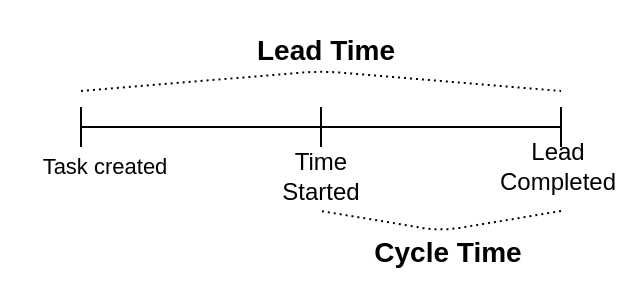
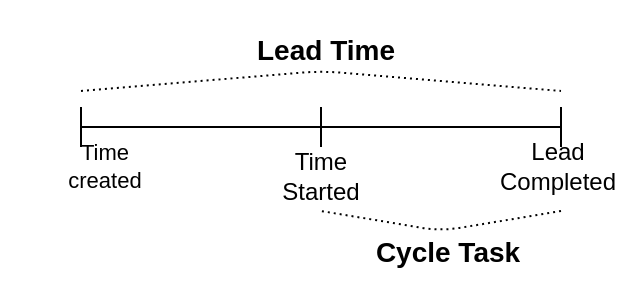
(106, 167) -> (106, 167)
(449, 253) -> (449, 253)
